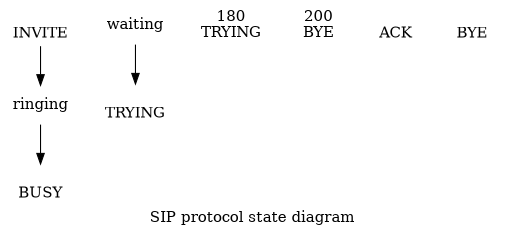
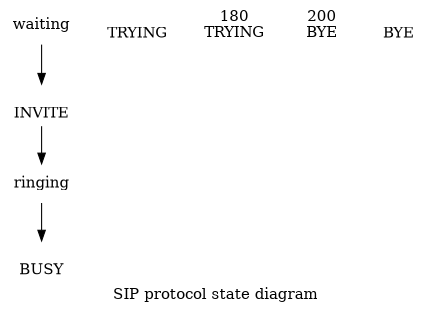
(396, 25) -> none
(135, 59) -> (42, 59)
